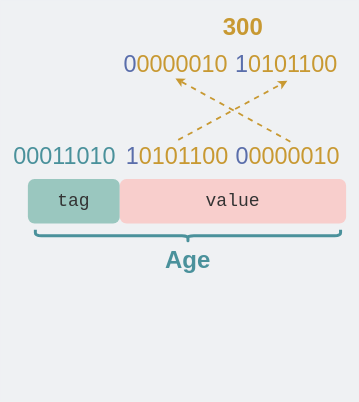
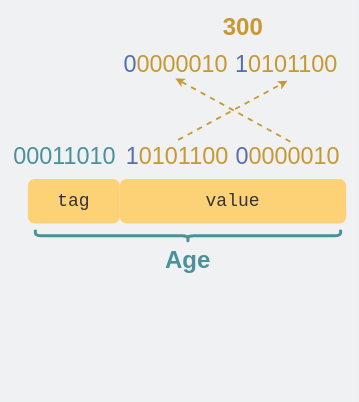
(74, 201) -> (74, 201)
(233, 201) -> (233, 201)
